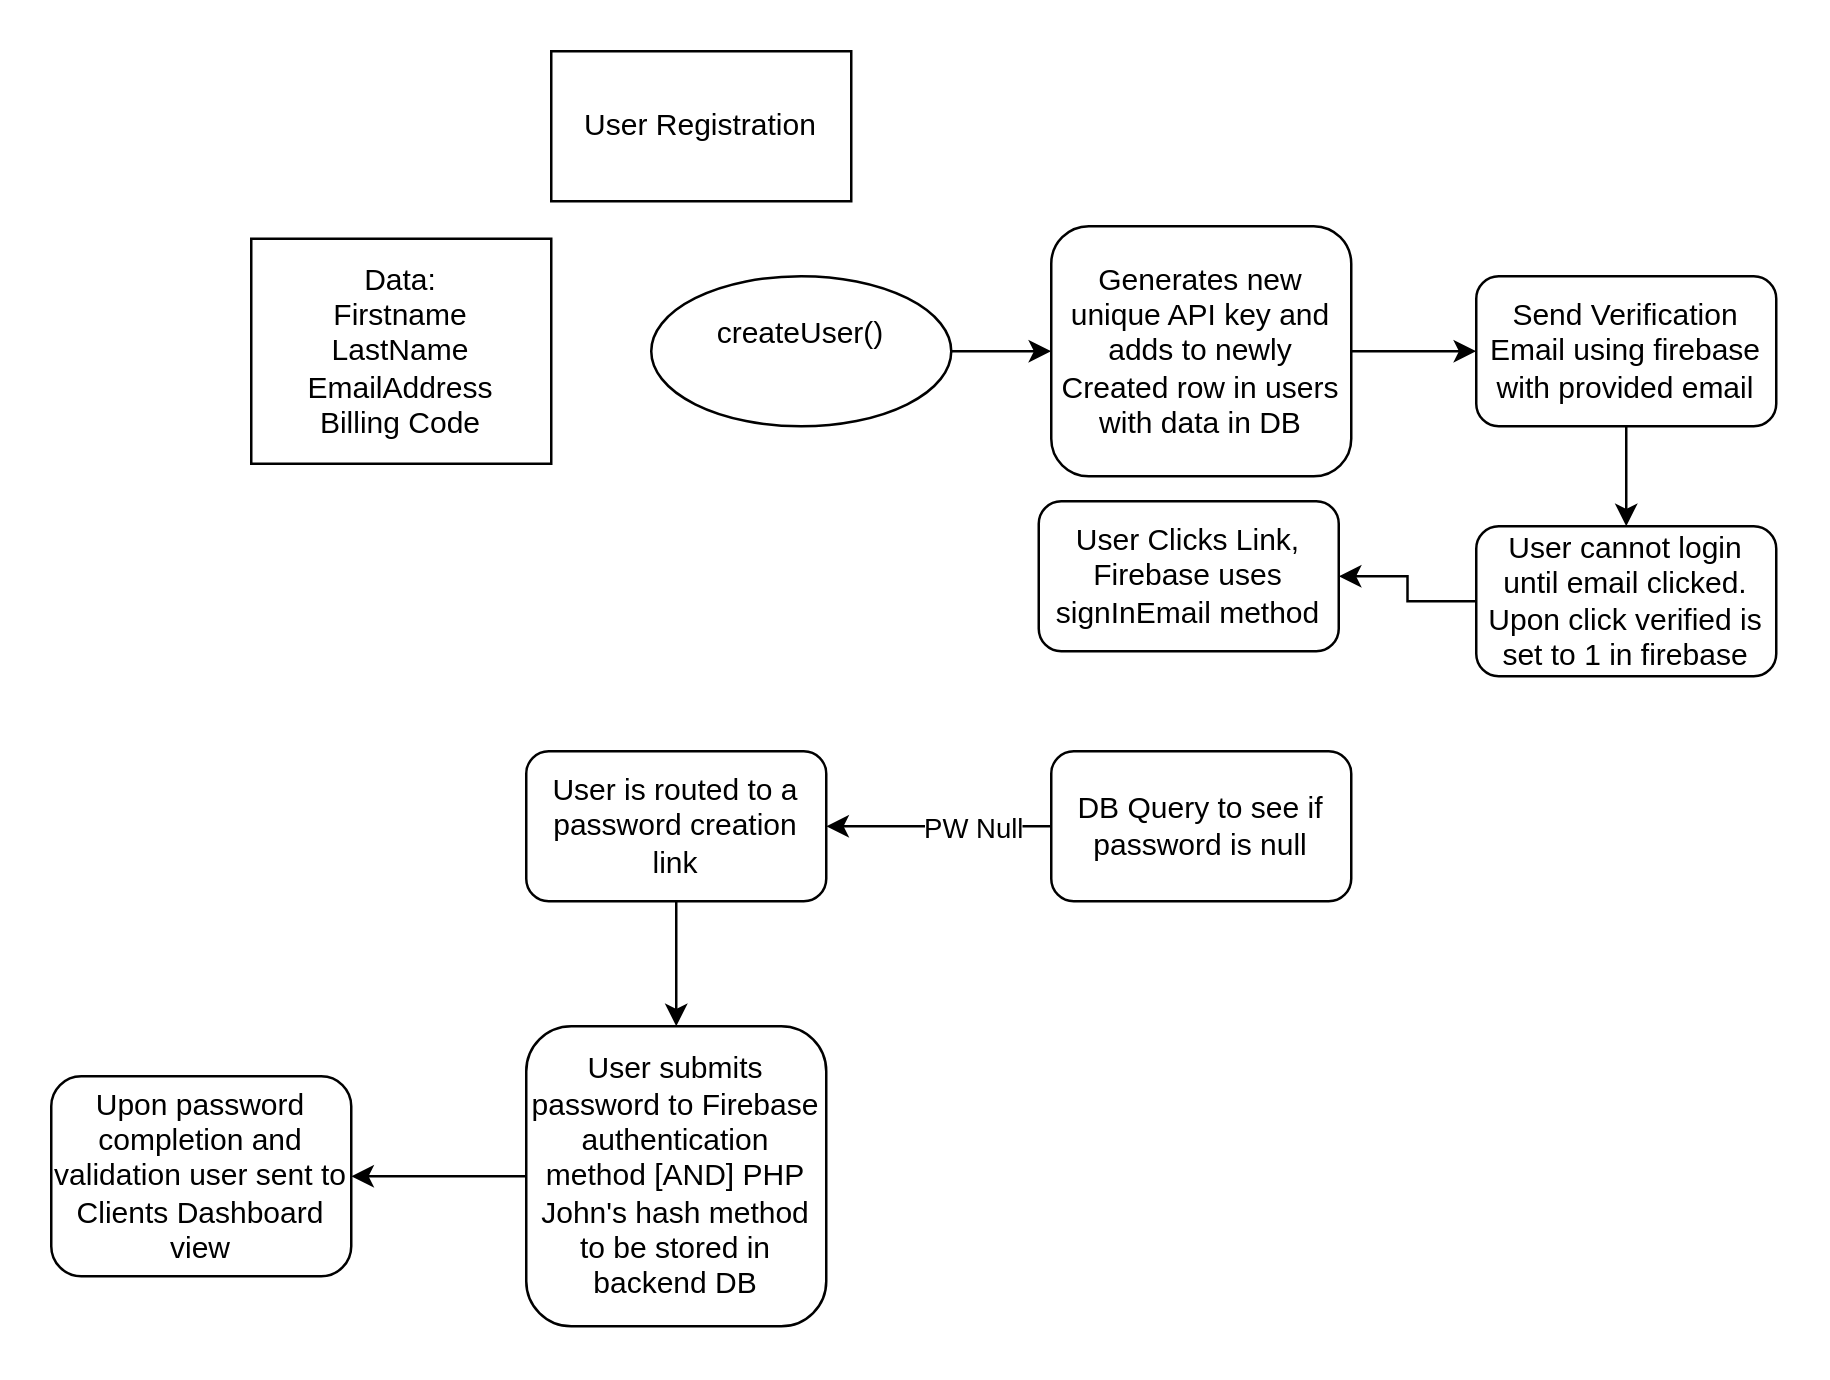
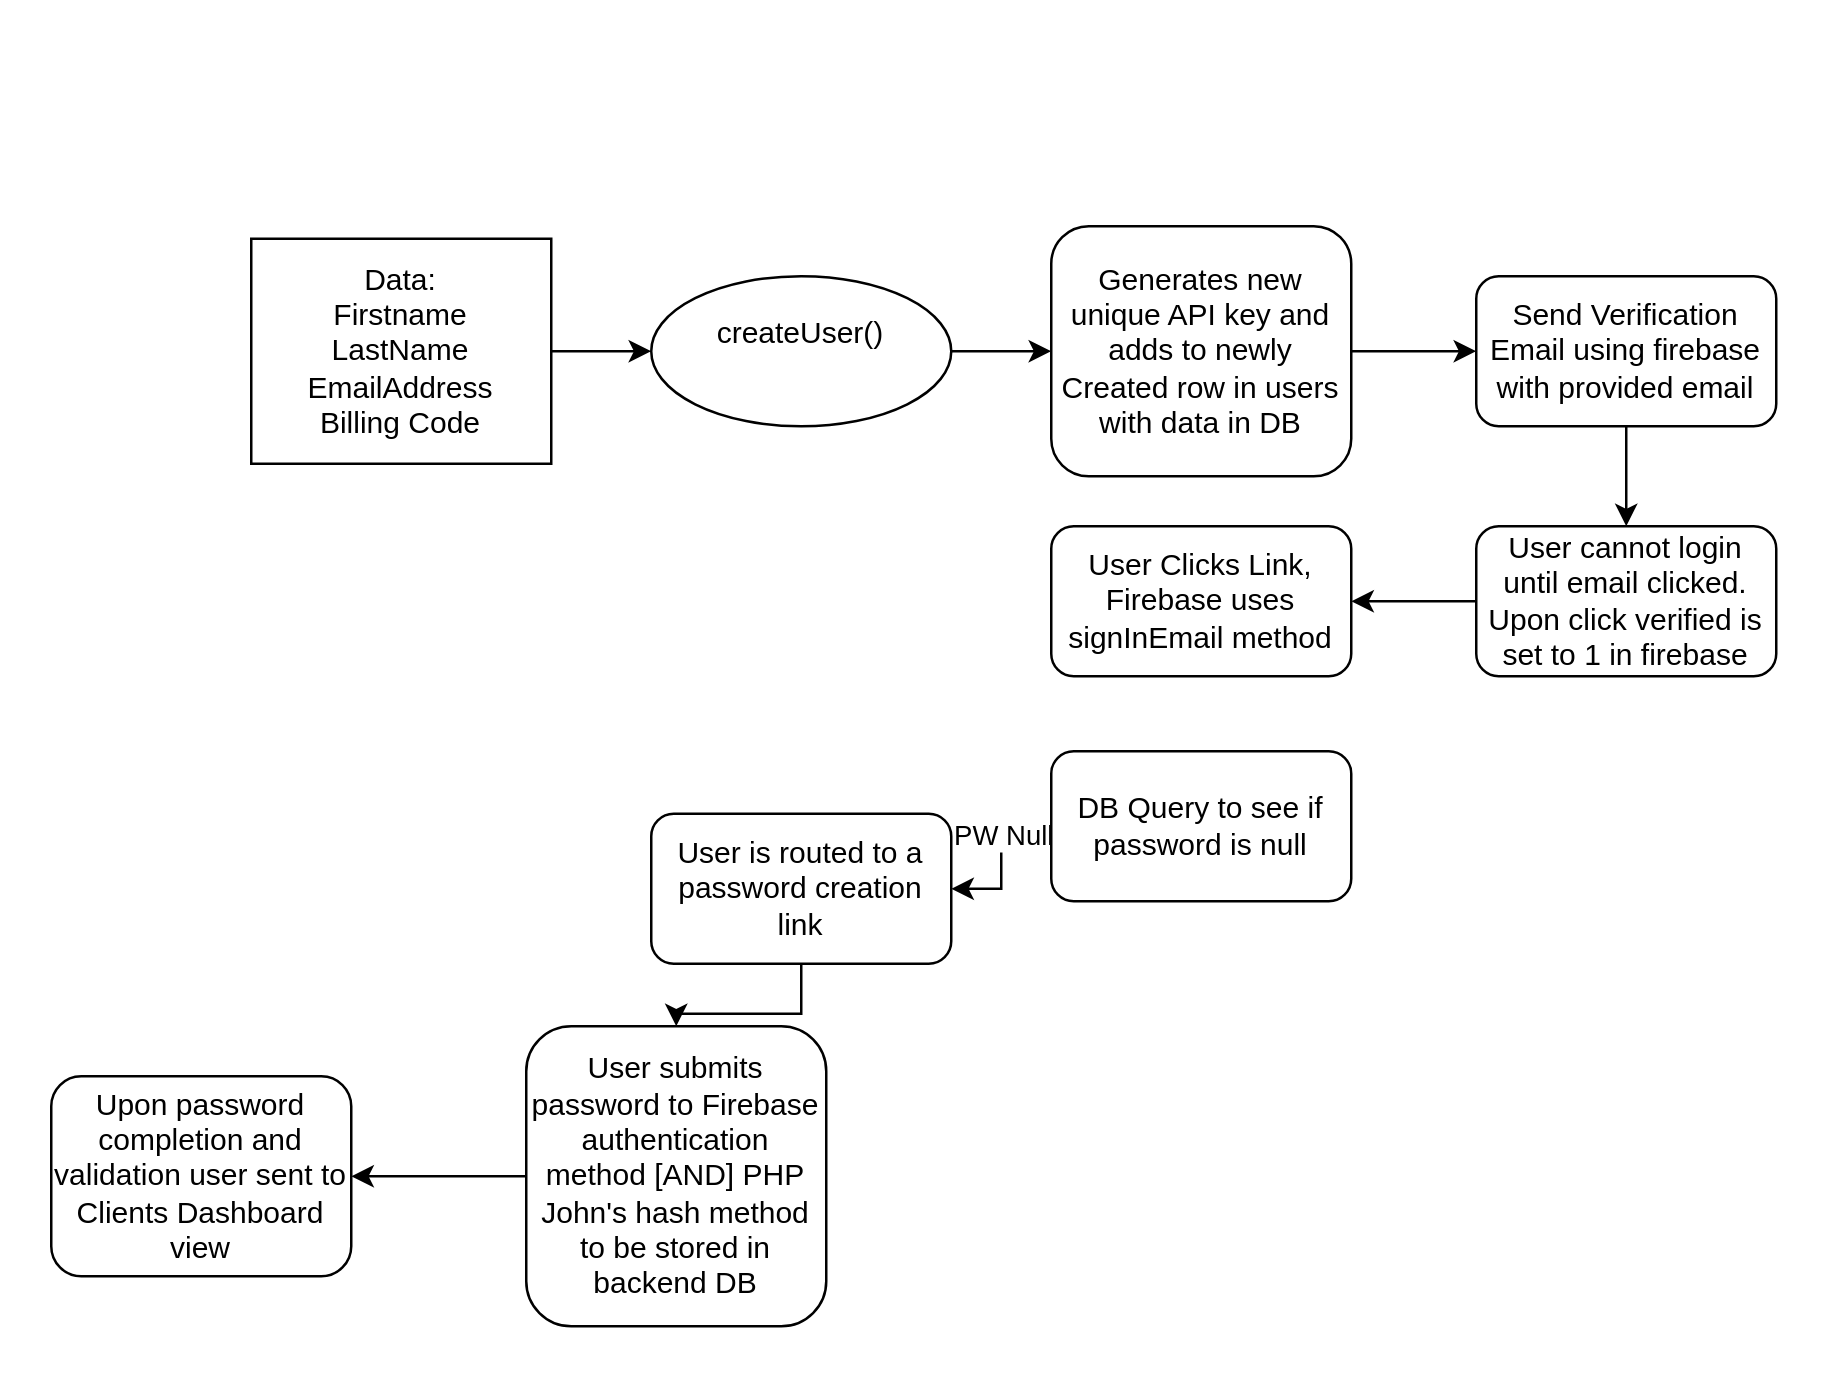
(701, 126) -> none
none -> (593, 351)
(1189, 576) -> (1201, 601)
(676, 826) -> (801, 889)
